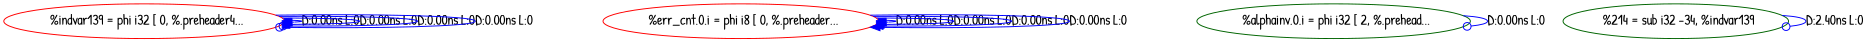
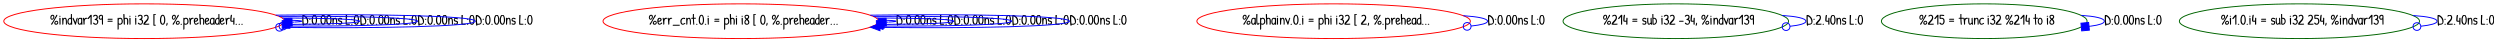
(1334, 21) -> (1334, 21)
none -> (1984, 21)
none -> (2299, 21)
